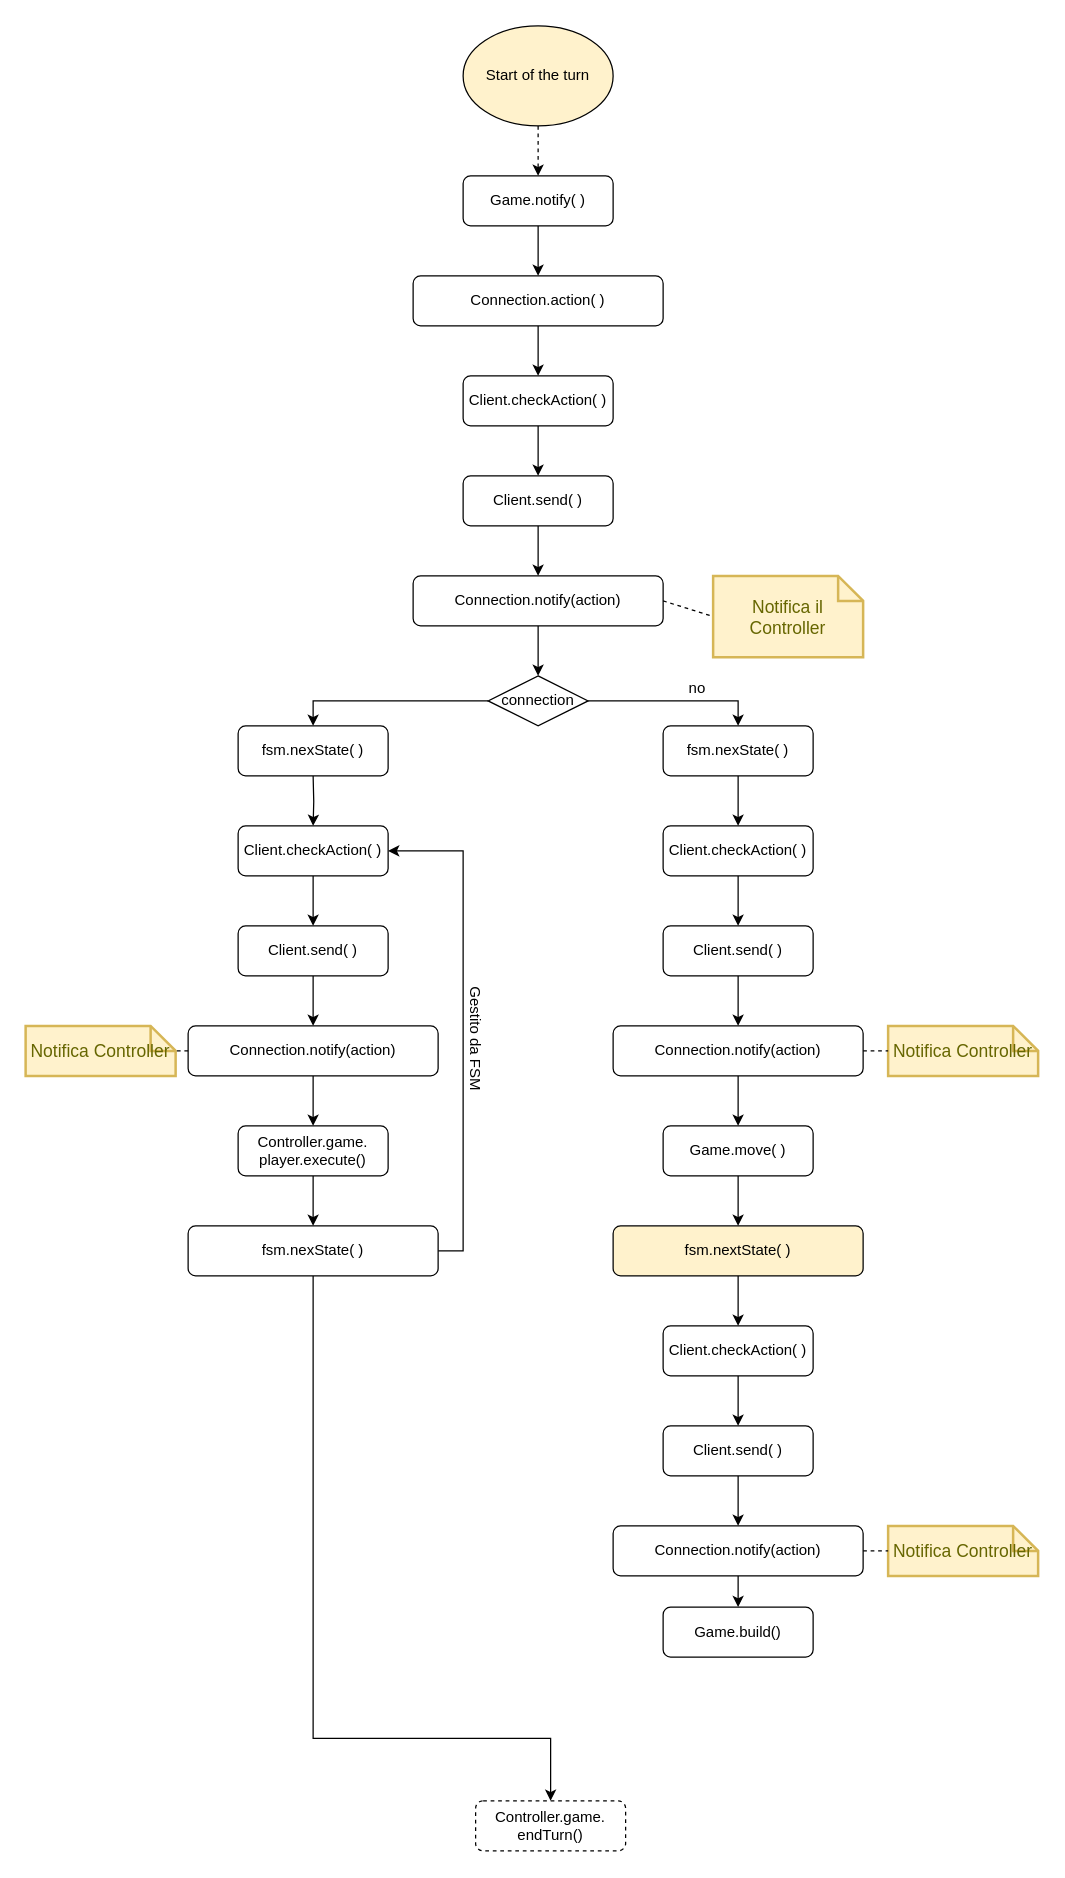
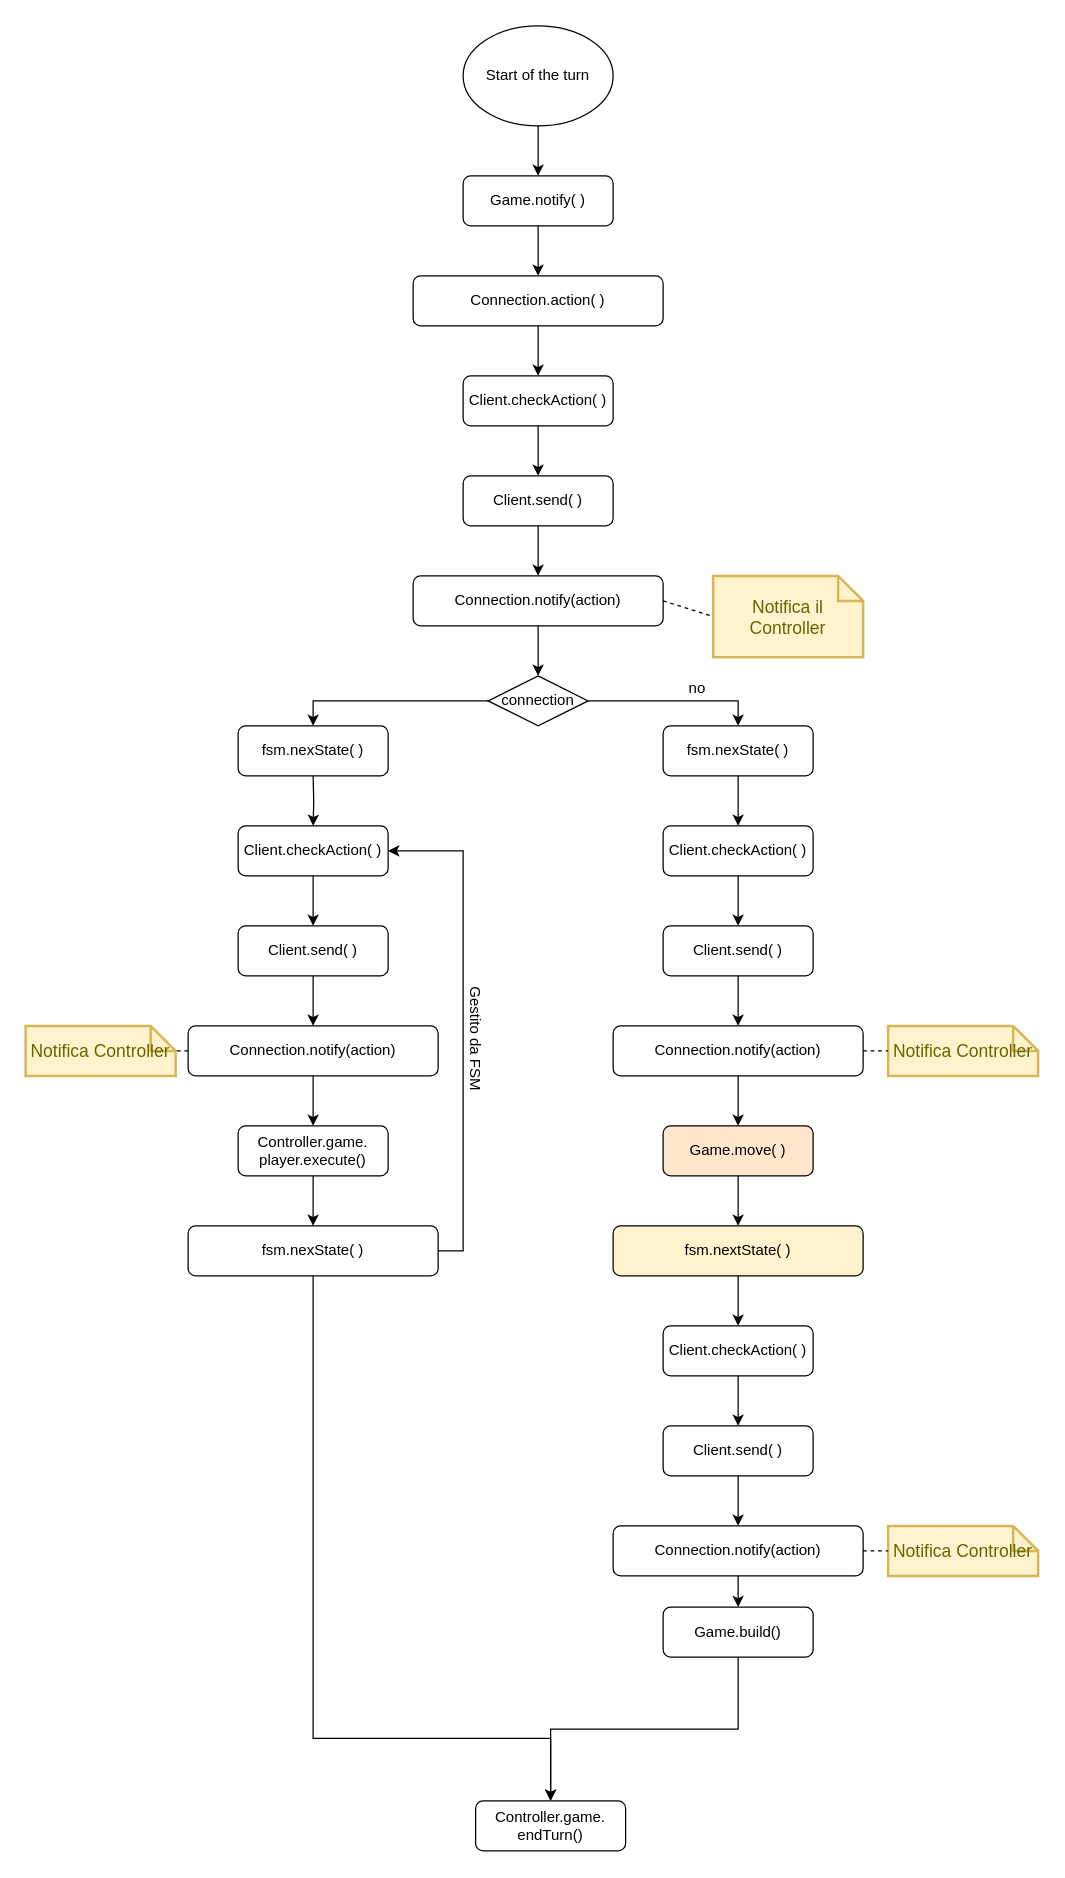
(538, 76) -> (538, 76)
(538, 146) -> (538, 146)
(738, 1151) -> (738, 1151)
none -> (676, 1729)
(551, 1826) -> (551, 1826)
